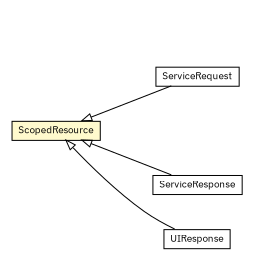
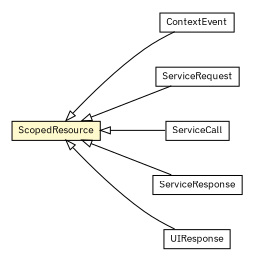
none -> (197, 22)
none -> (197, 130)
